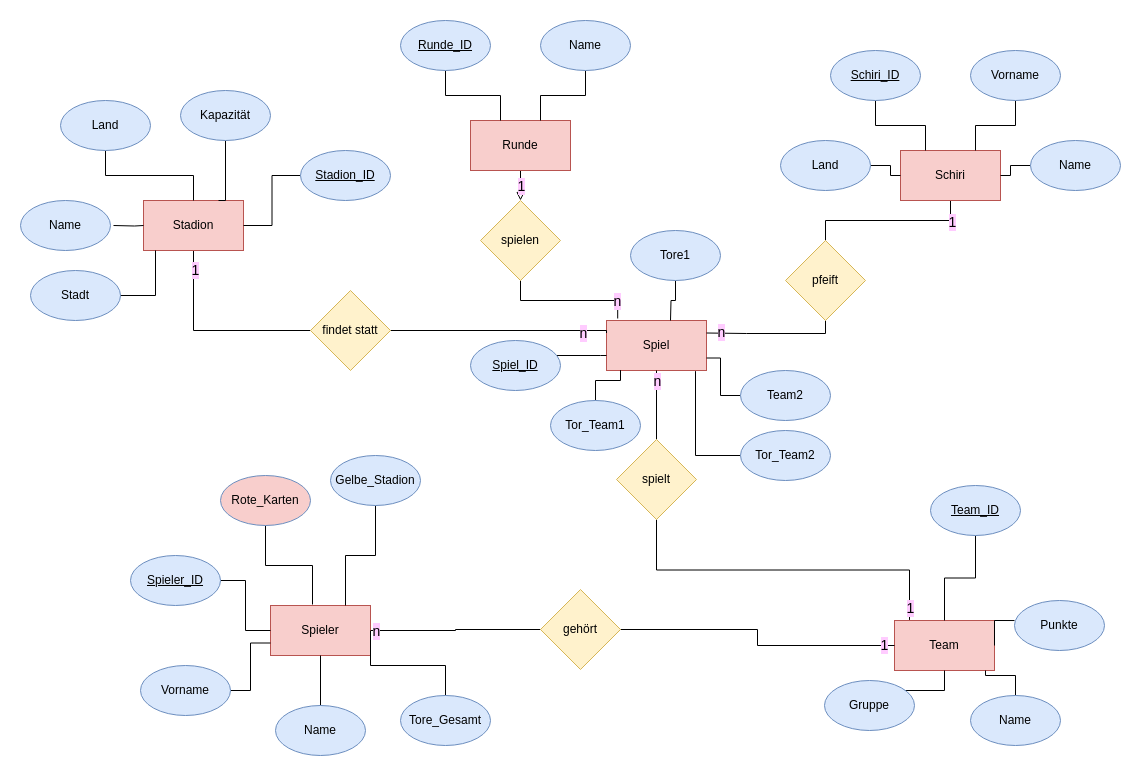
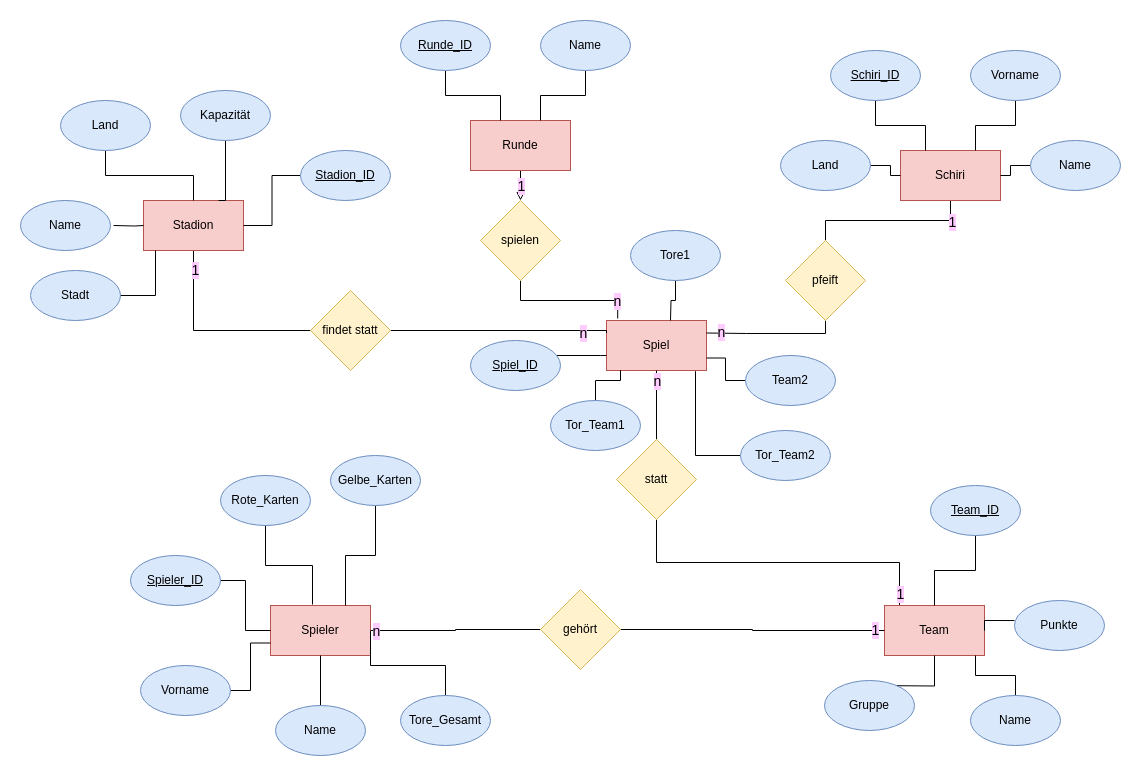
(786, 396) -> (791, 381)
(657, 480) -> (657, 480)
(376, 481) -> (376, 481)
(266, 501) -> (266, 501)
(945, 646) -> (935, 631)
